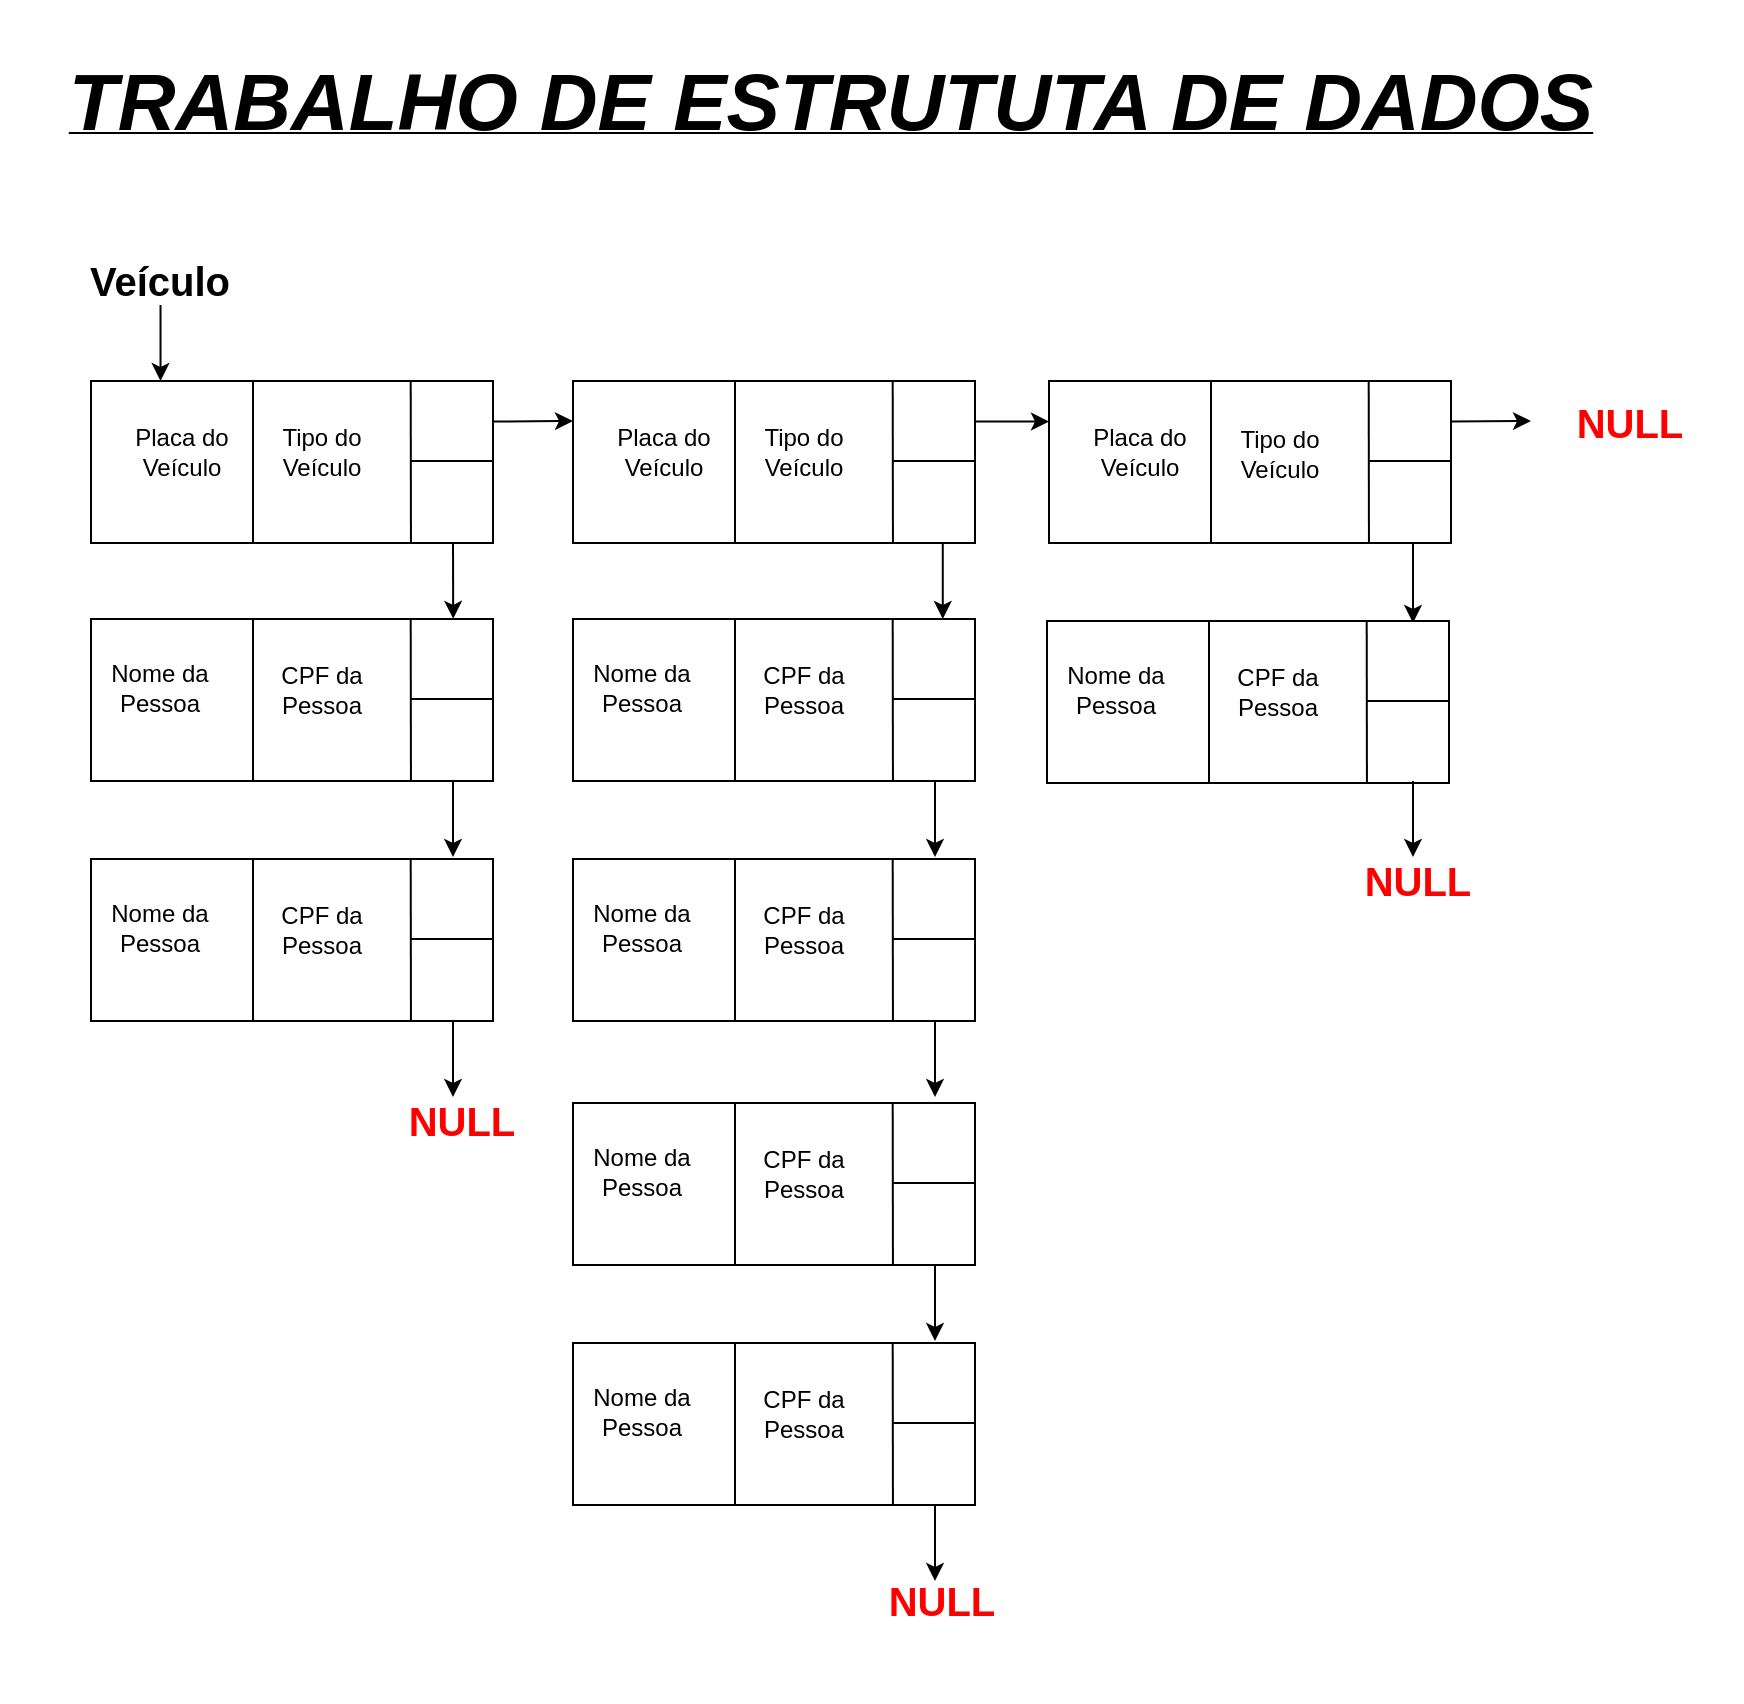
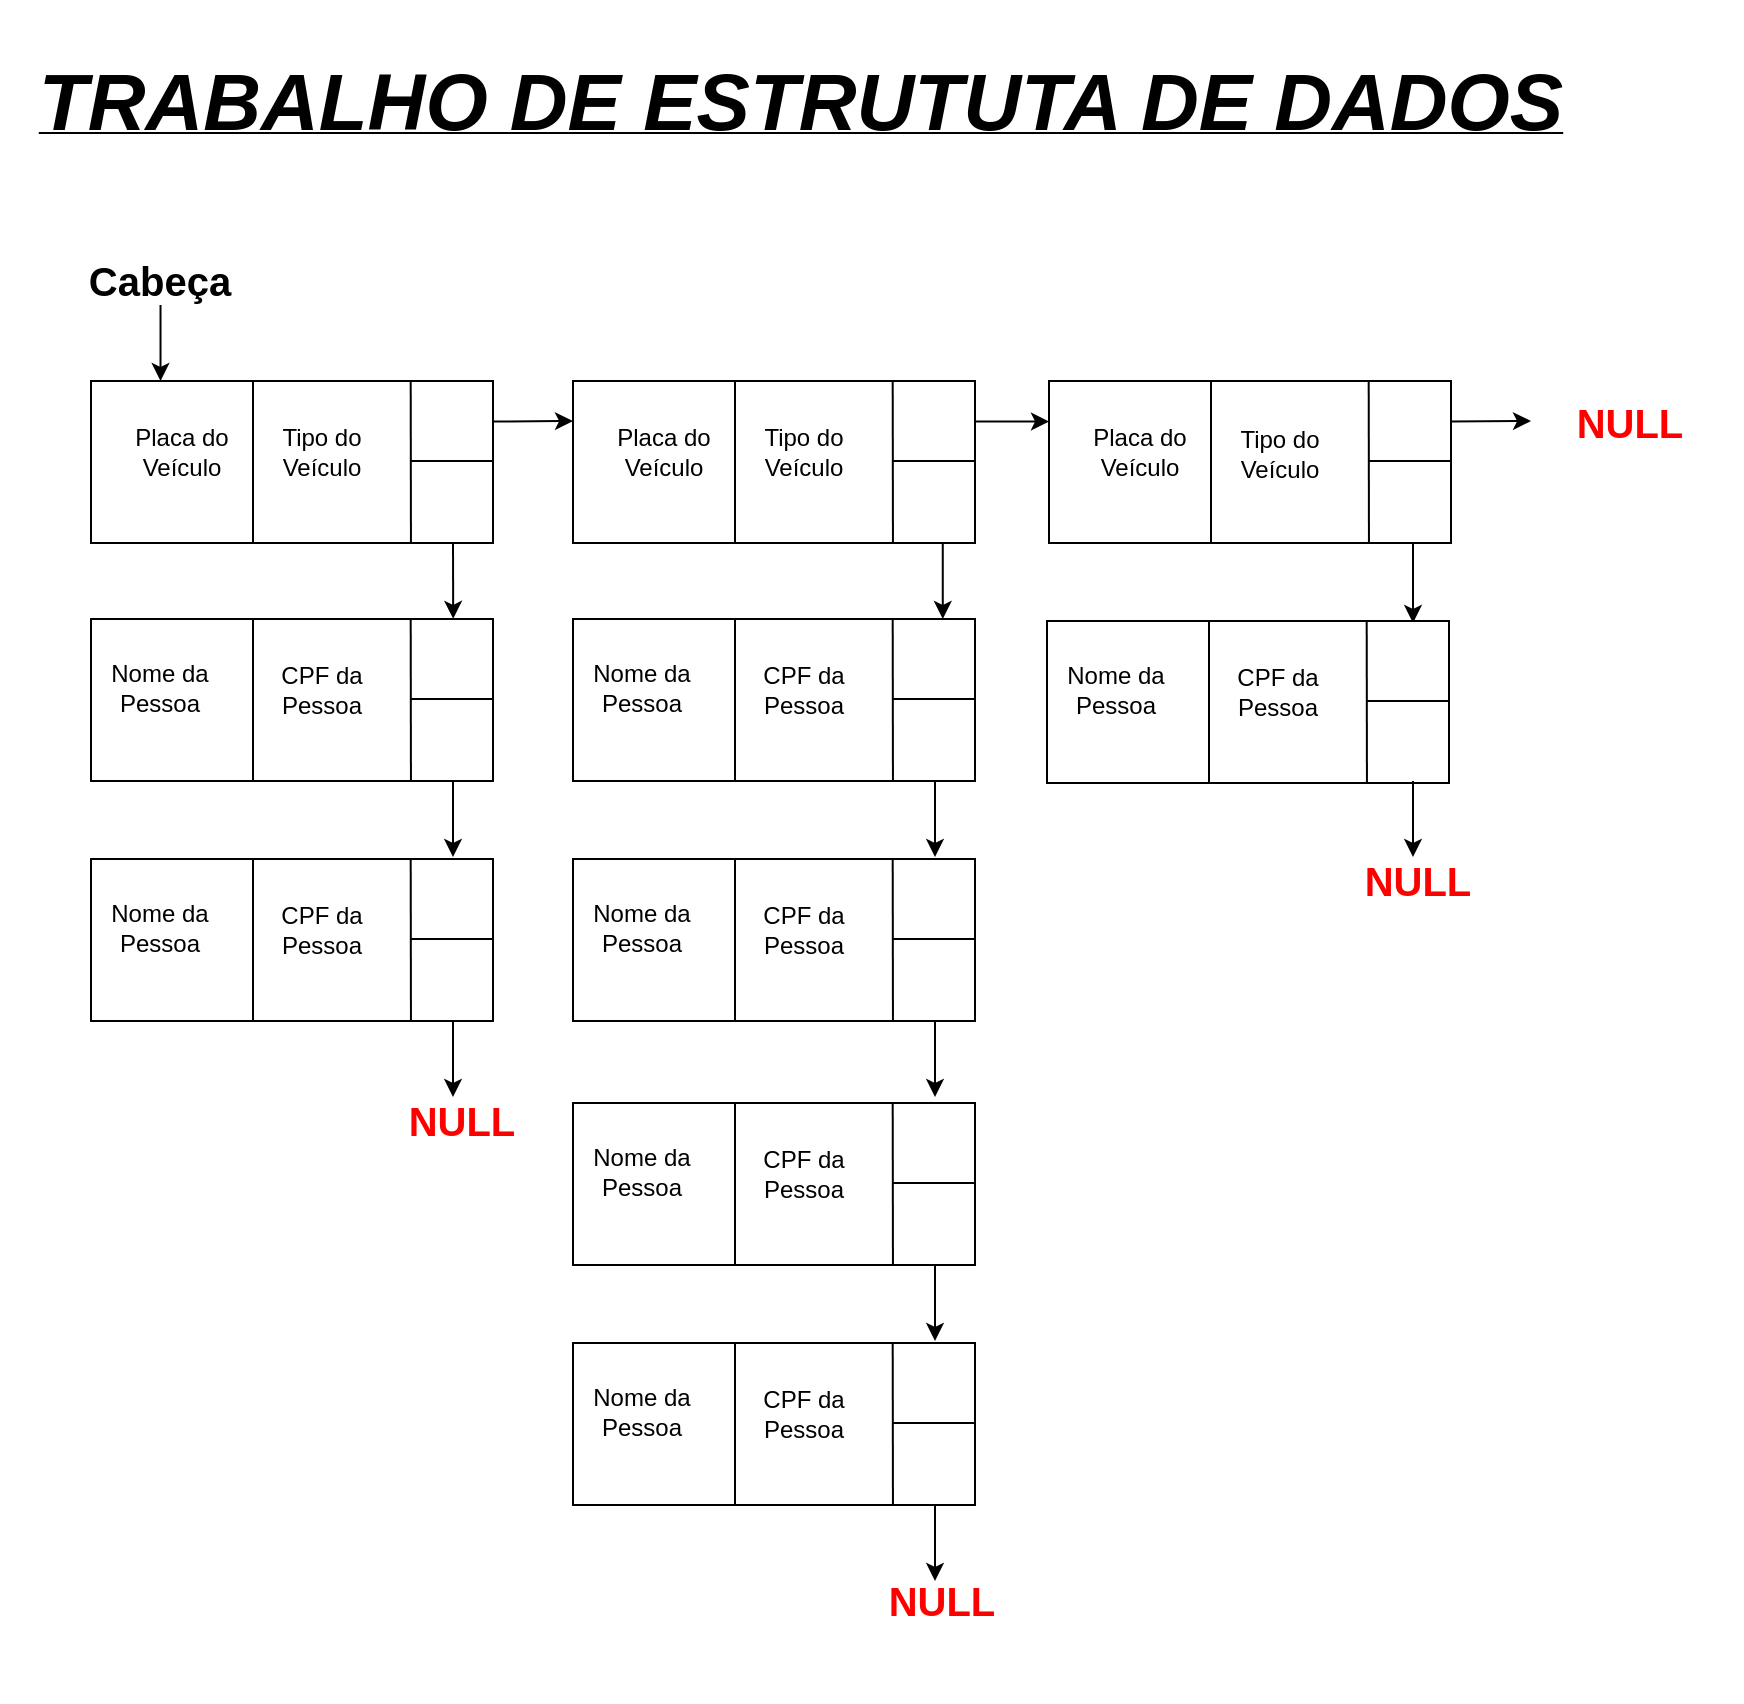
(831, 101) -> (801, 101)
(161, 281) -> (161, 281)
